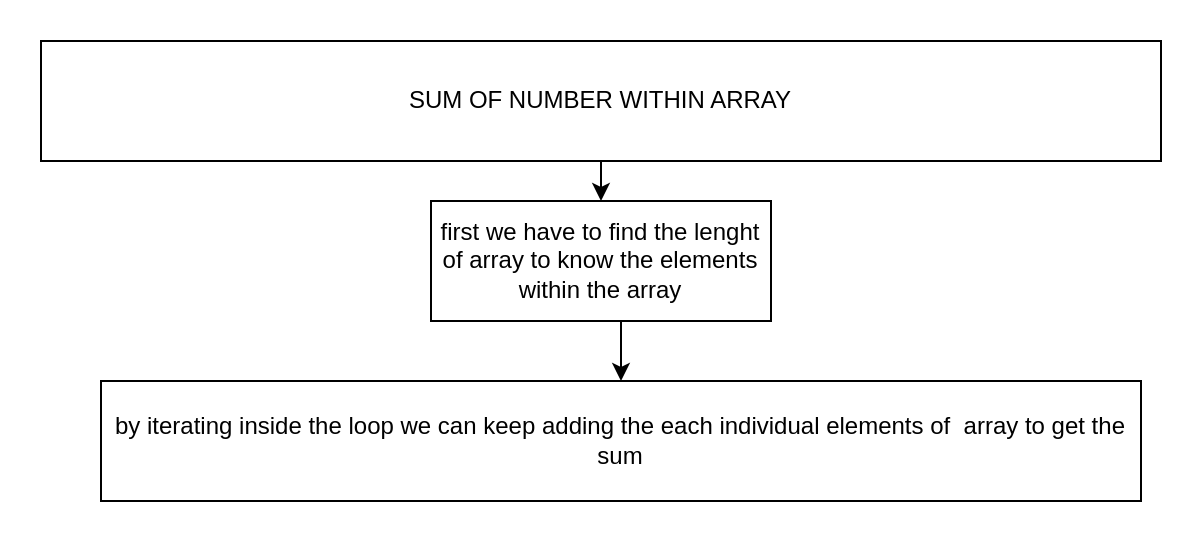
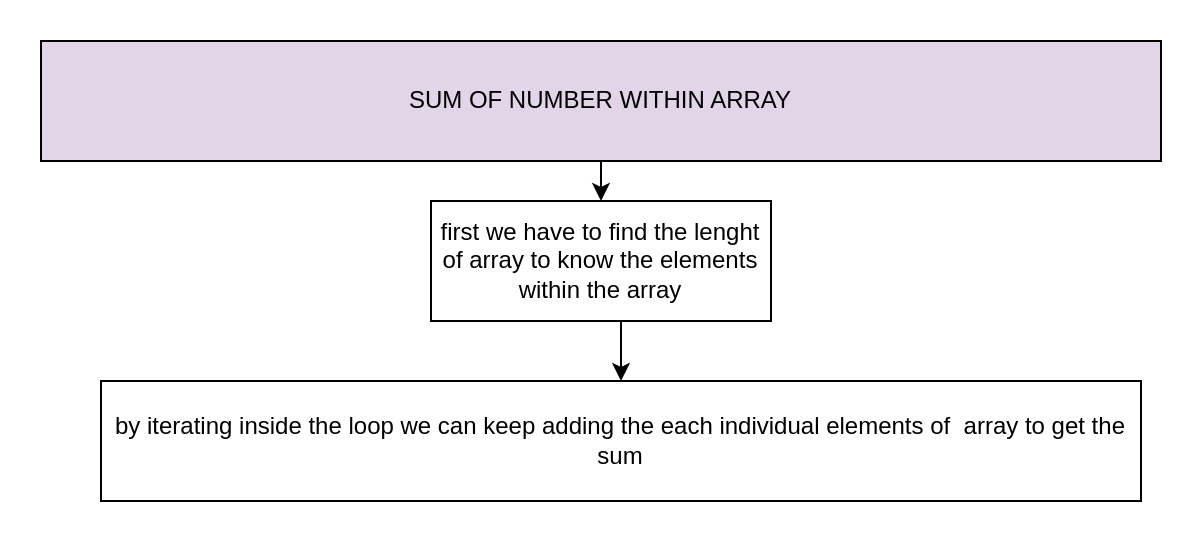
(601, 101) -> (601, 101)
